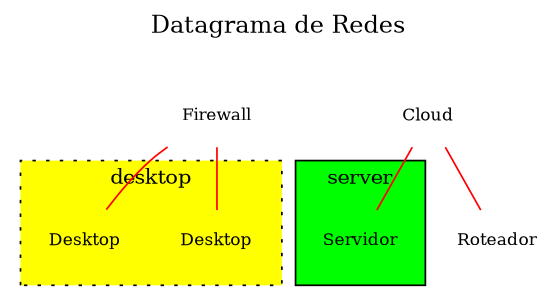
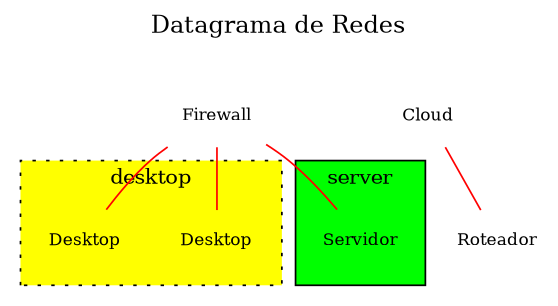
(395, 179) -> (306, 176)
